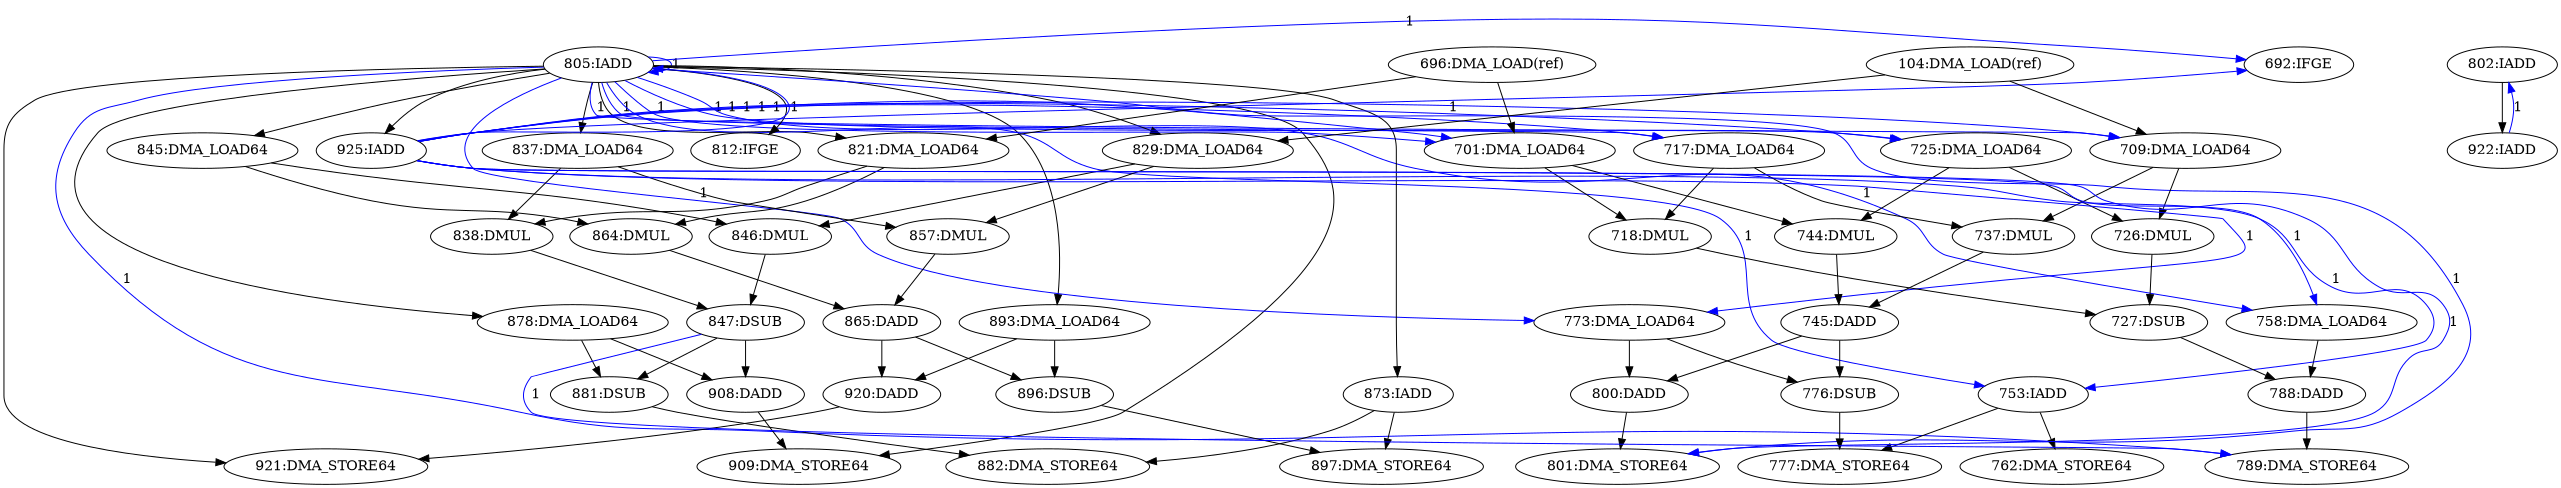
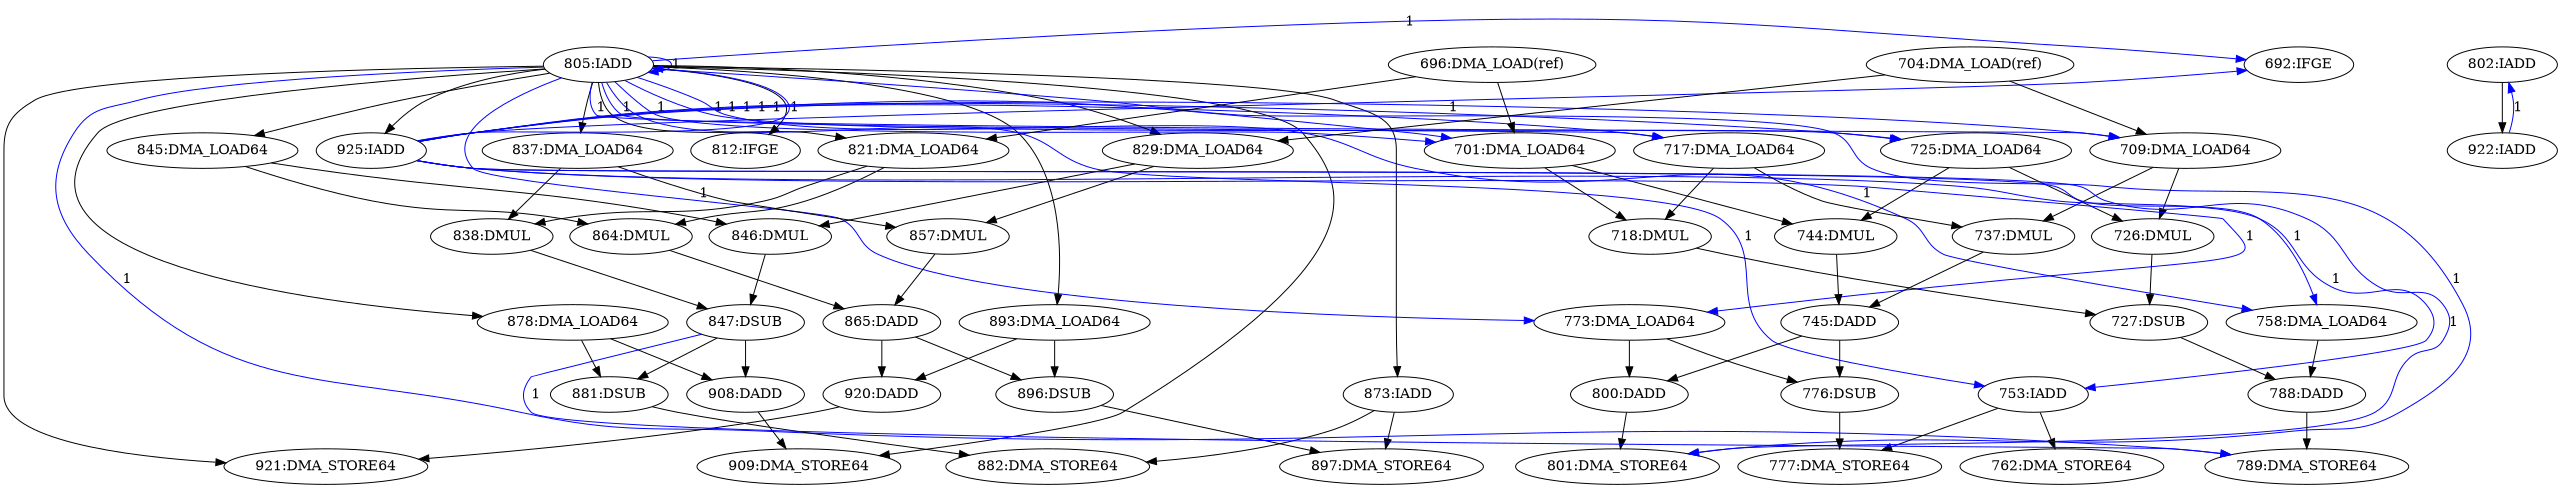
(1970, 65) -> (1970, 65)
